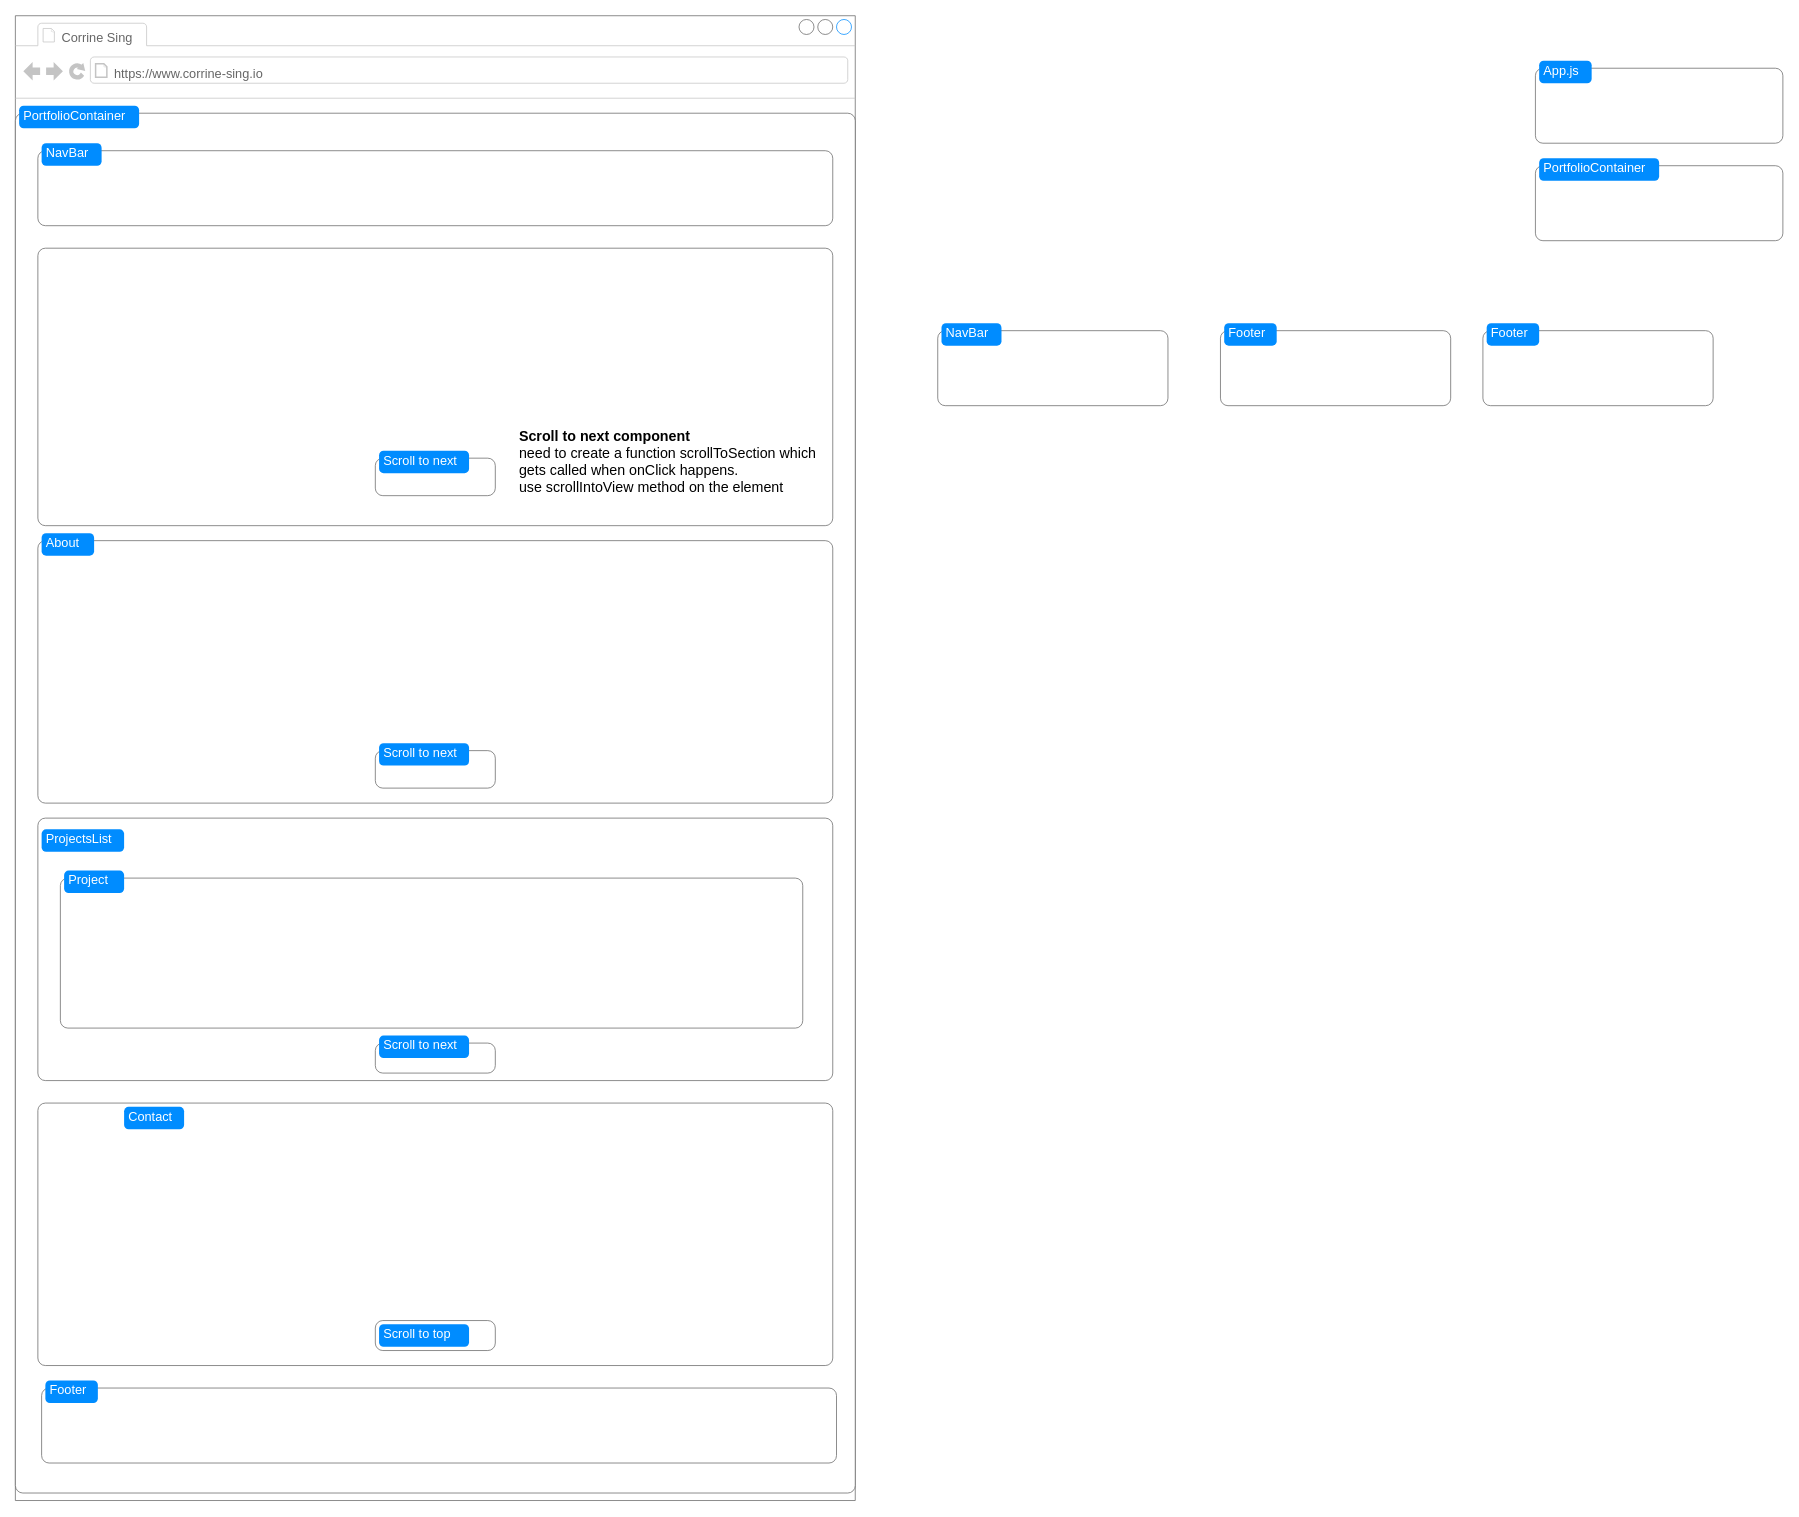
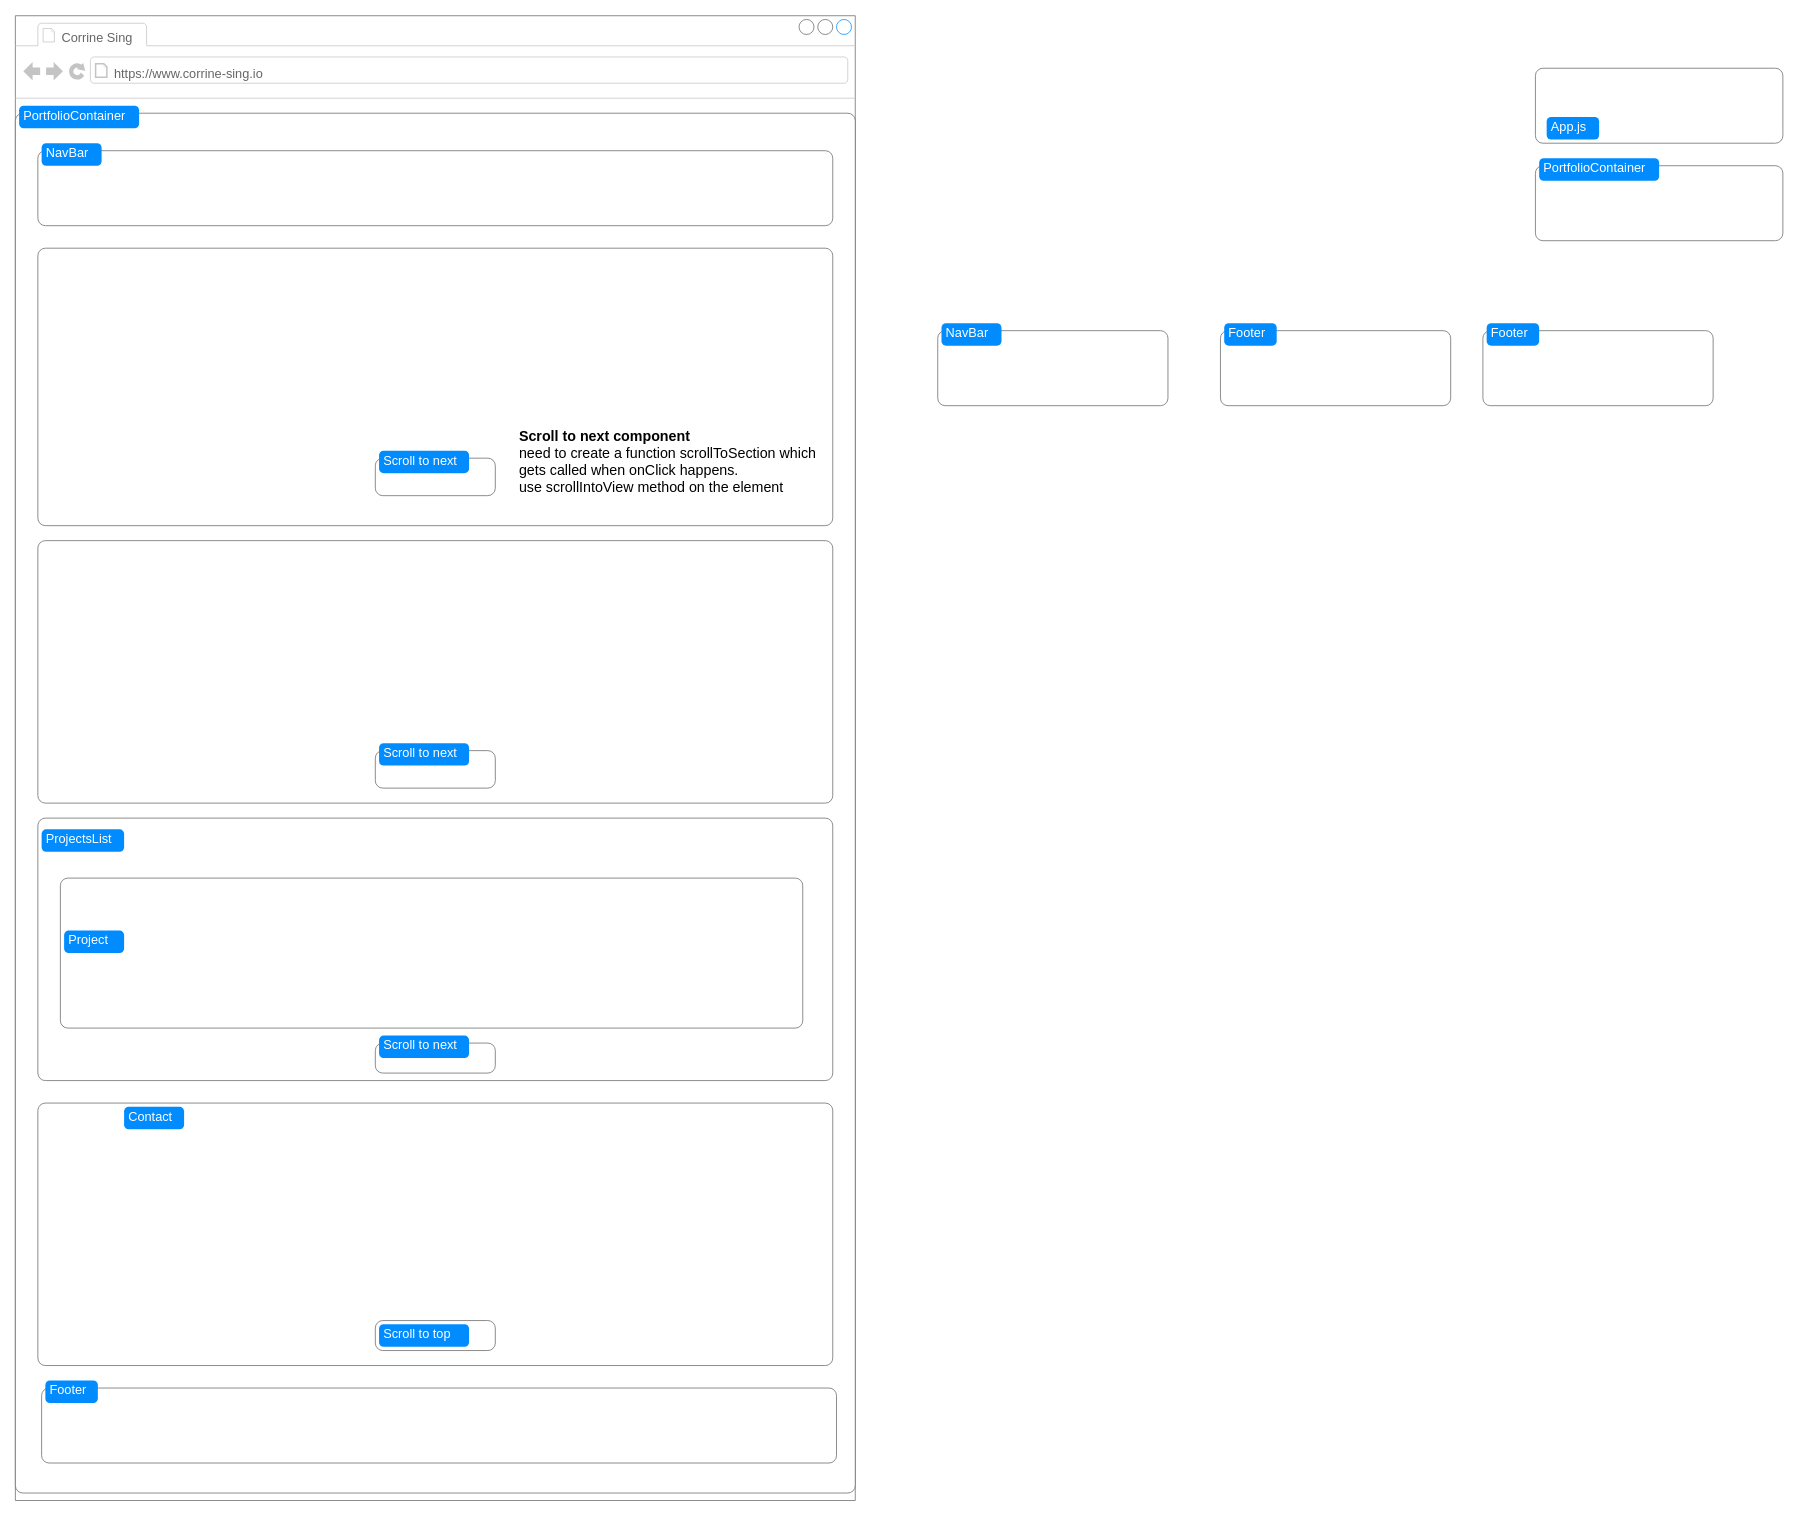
(1566, 72) -> (1573, 128)
(68, 544) -> none
(94, 882) -> (94, 942)
